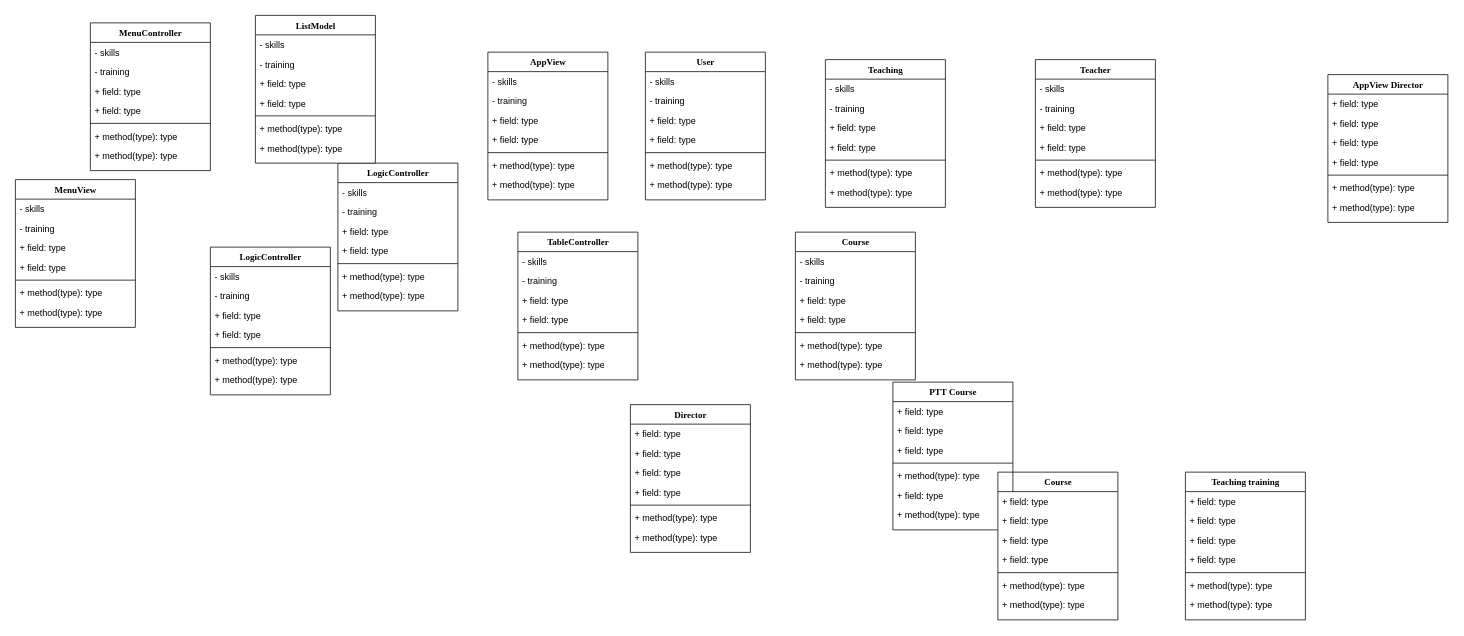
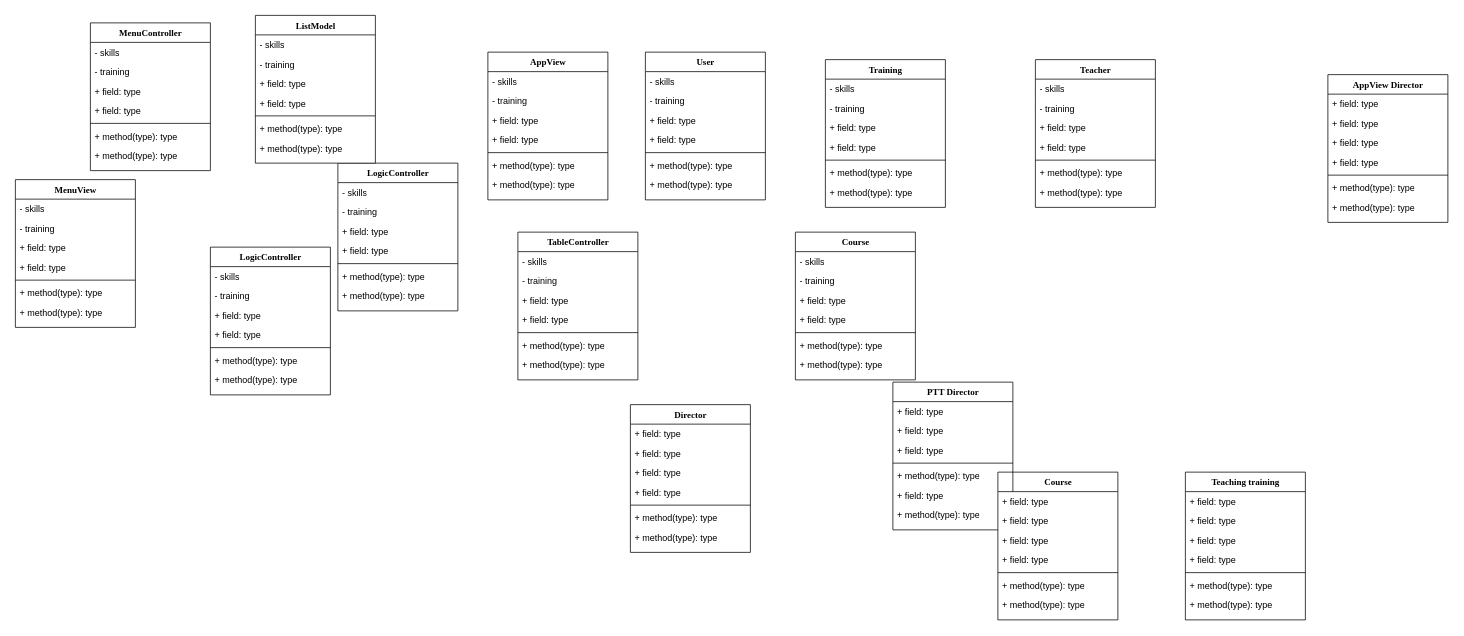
(886, 70) -> (886, 70)
(953, 393) -> (953, 393)
